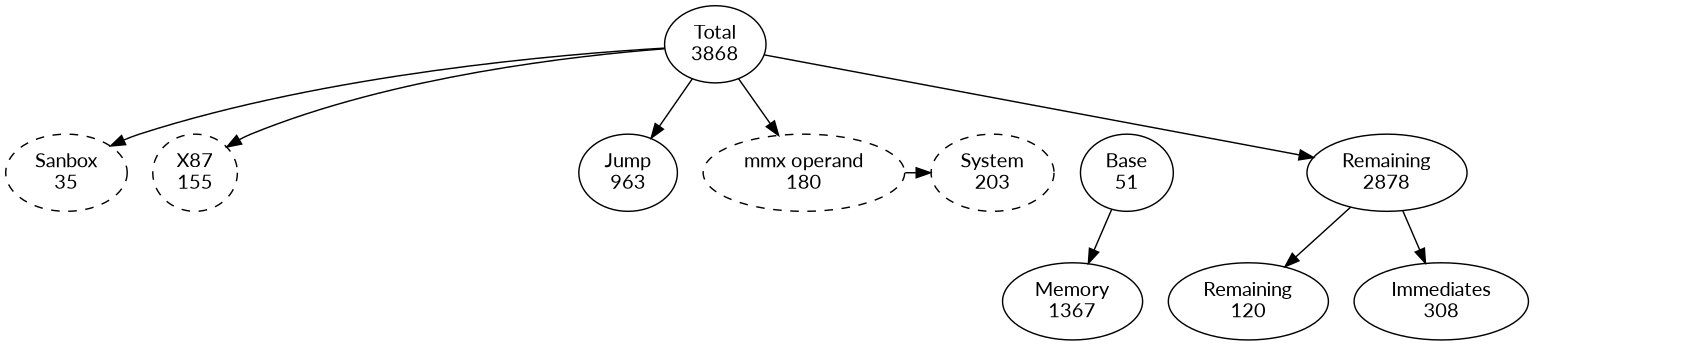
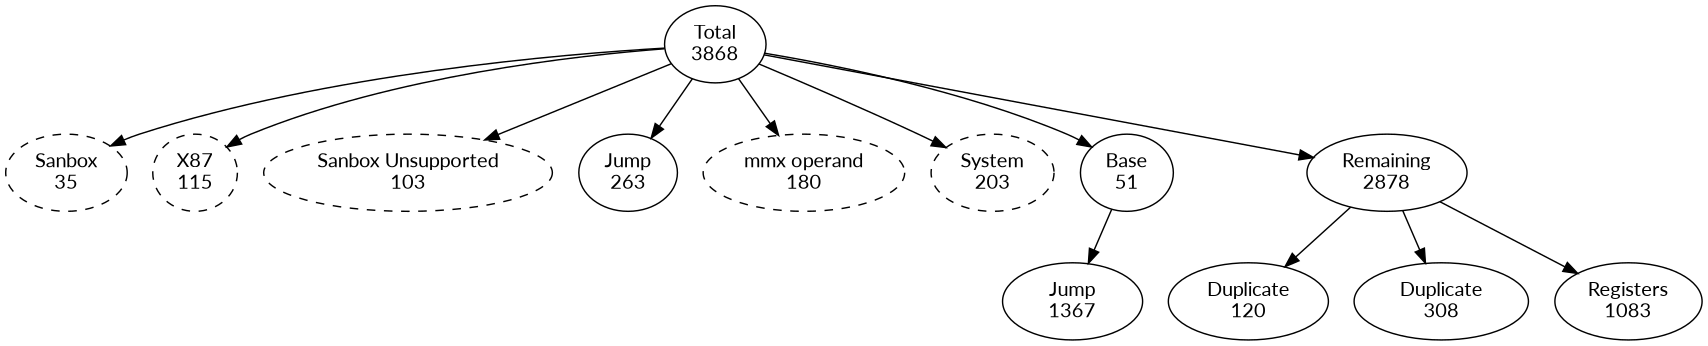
none -> (995, 108)
(195, 173) -> (195, 173)
none -> (408, 173)
(628, 173) -> (628, 173)
(911, 173) -> (846, 102)
(1073, 301) -> (1073, 301)
(1248, 301) -> (1248, 301)
(1441, 301) -> (1441, 301)
none -> (1629, 301)
